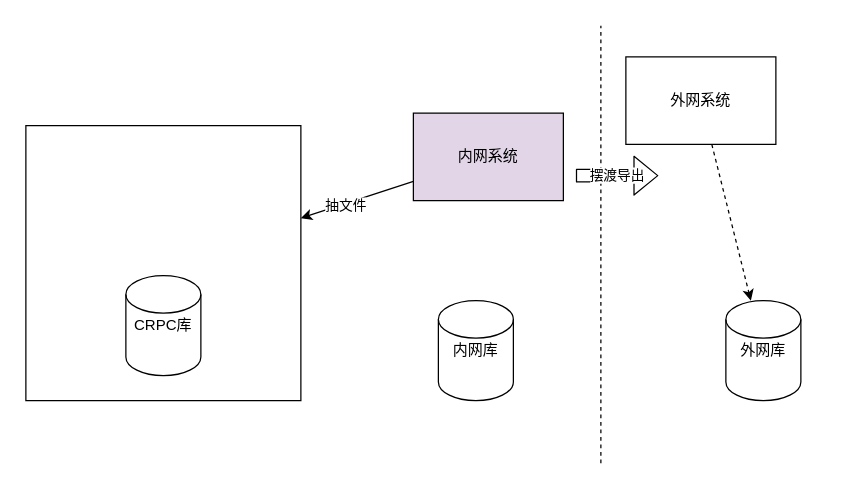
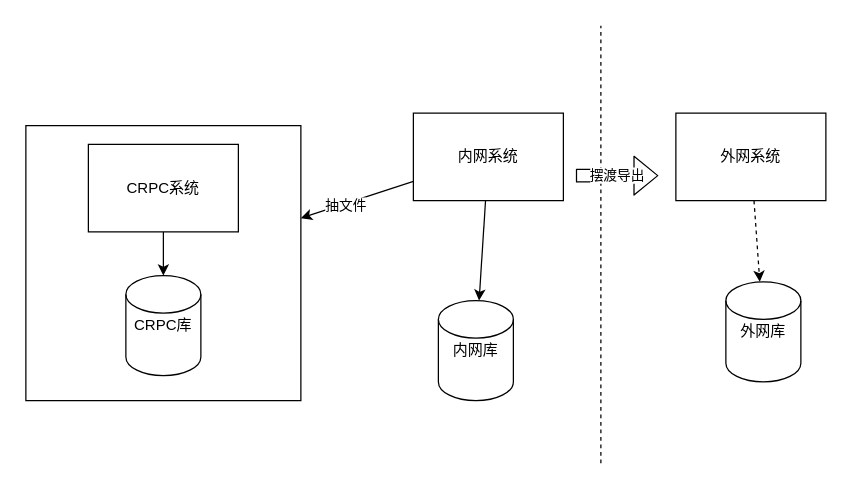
(701, 101) -> (751, 157)
(488, 157) -> (488, 157)
none -> (163, 188)
none -> (482, 247)
none -> (163, 249)
(763, 351) -> (763, 332)
